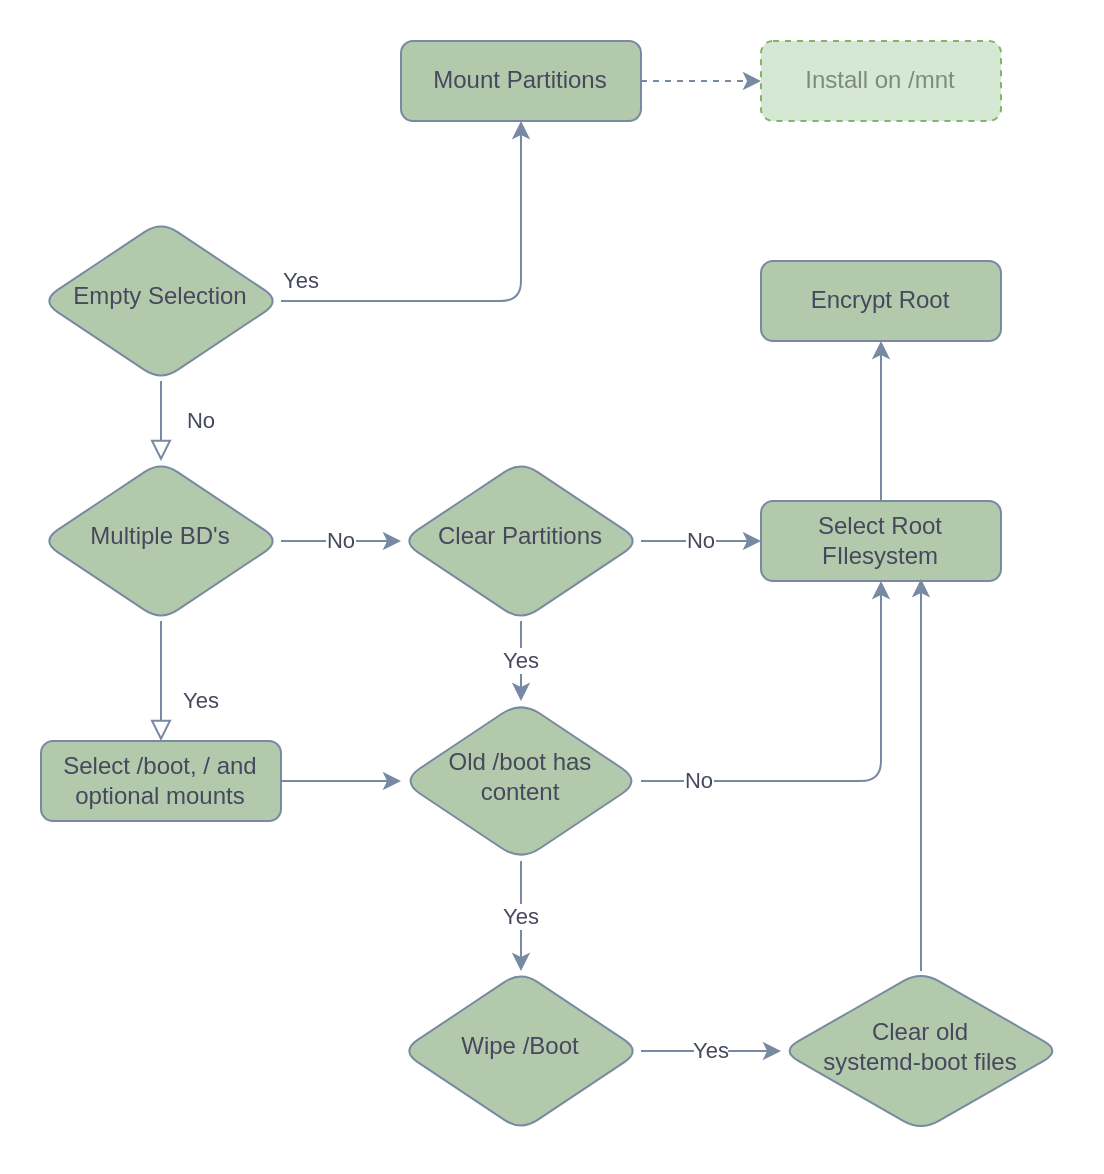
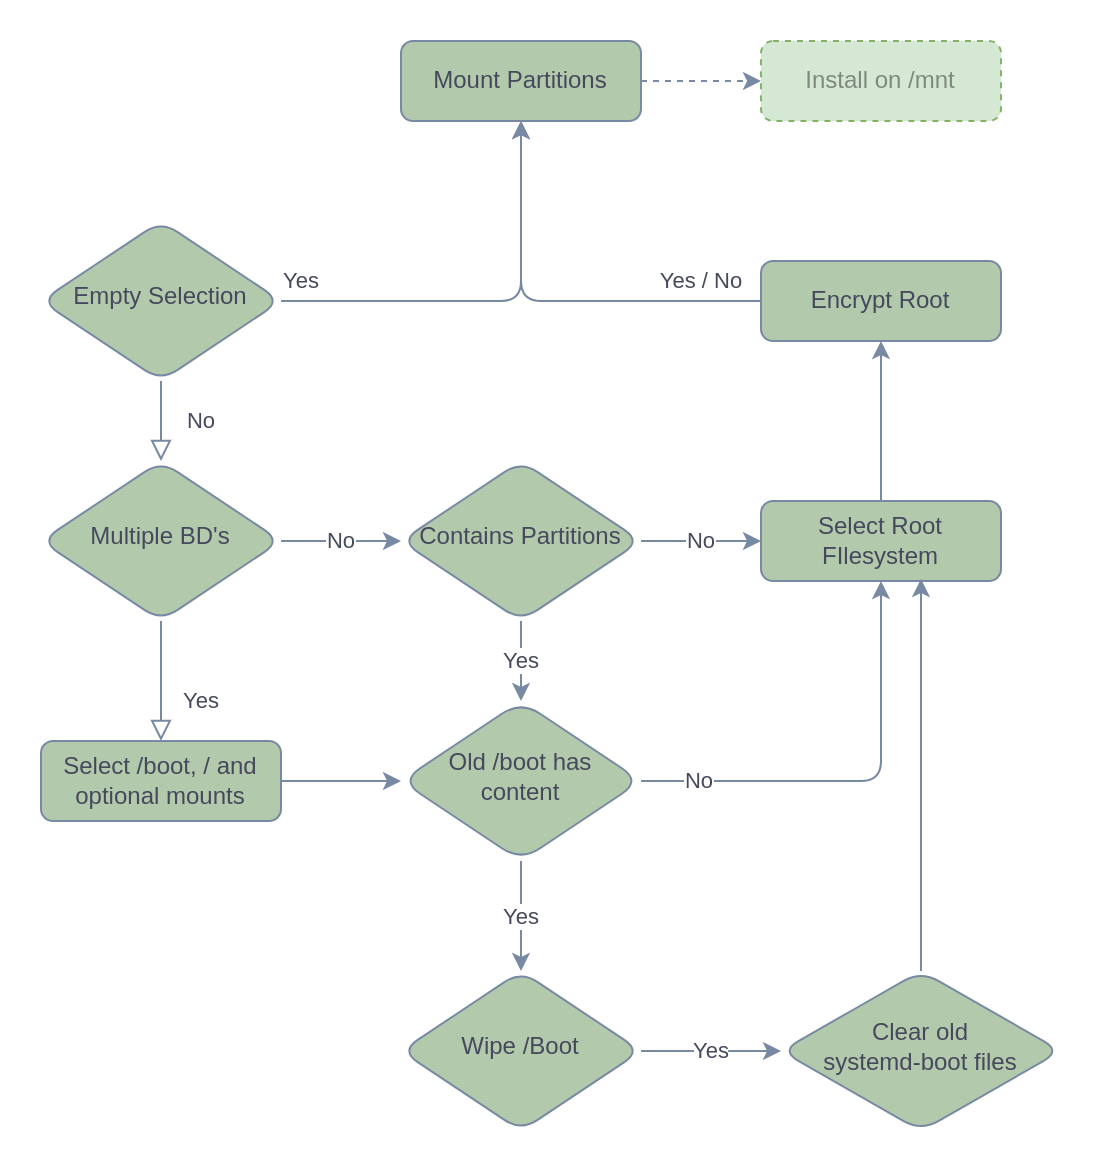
none -> (642, 301)
(521, 537) -> (521, 537)
